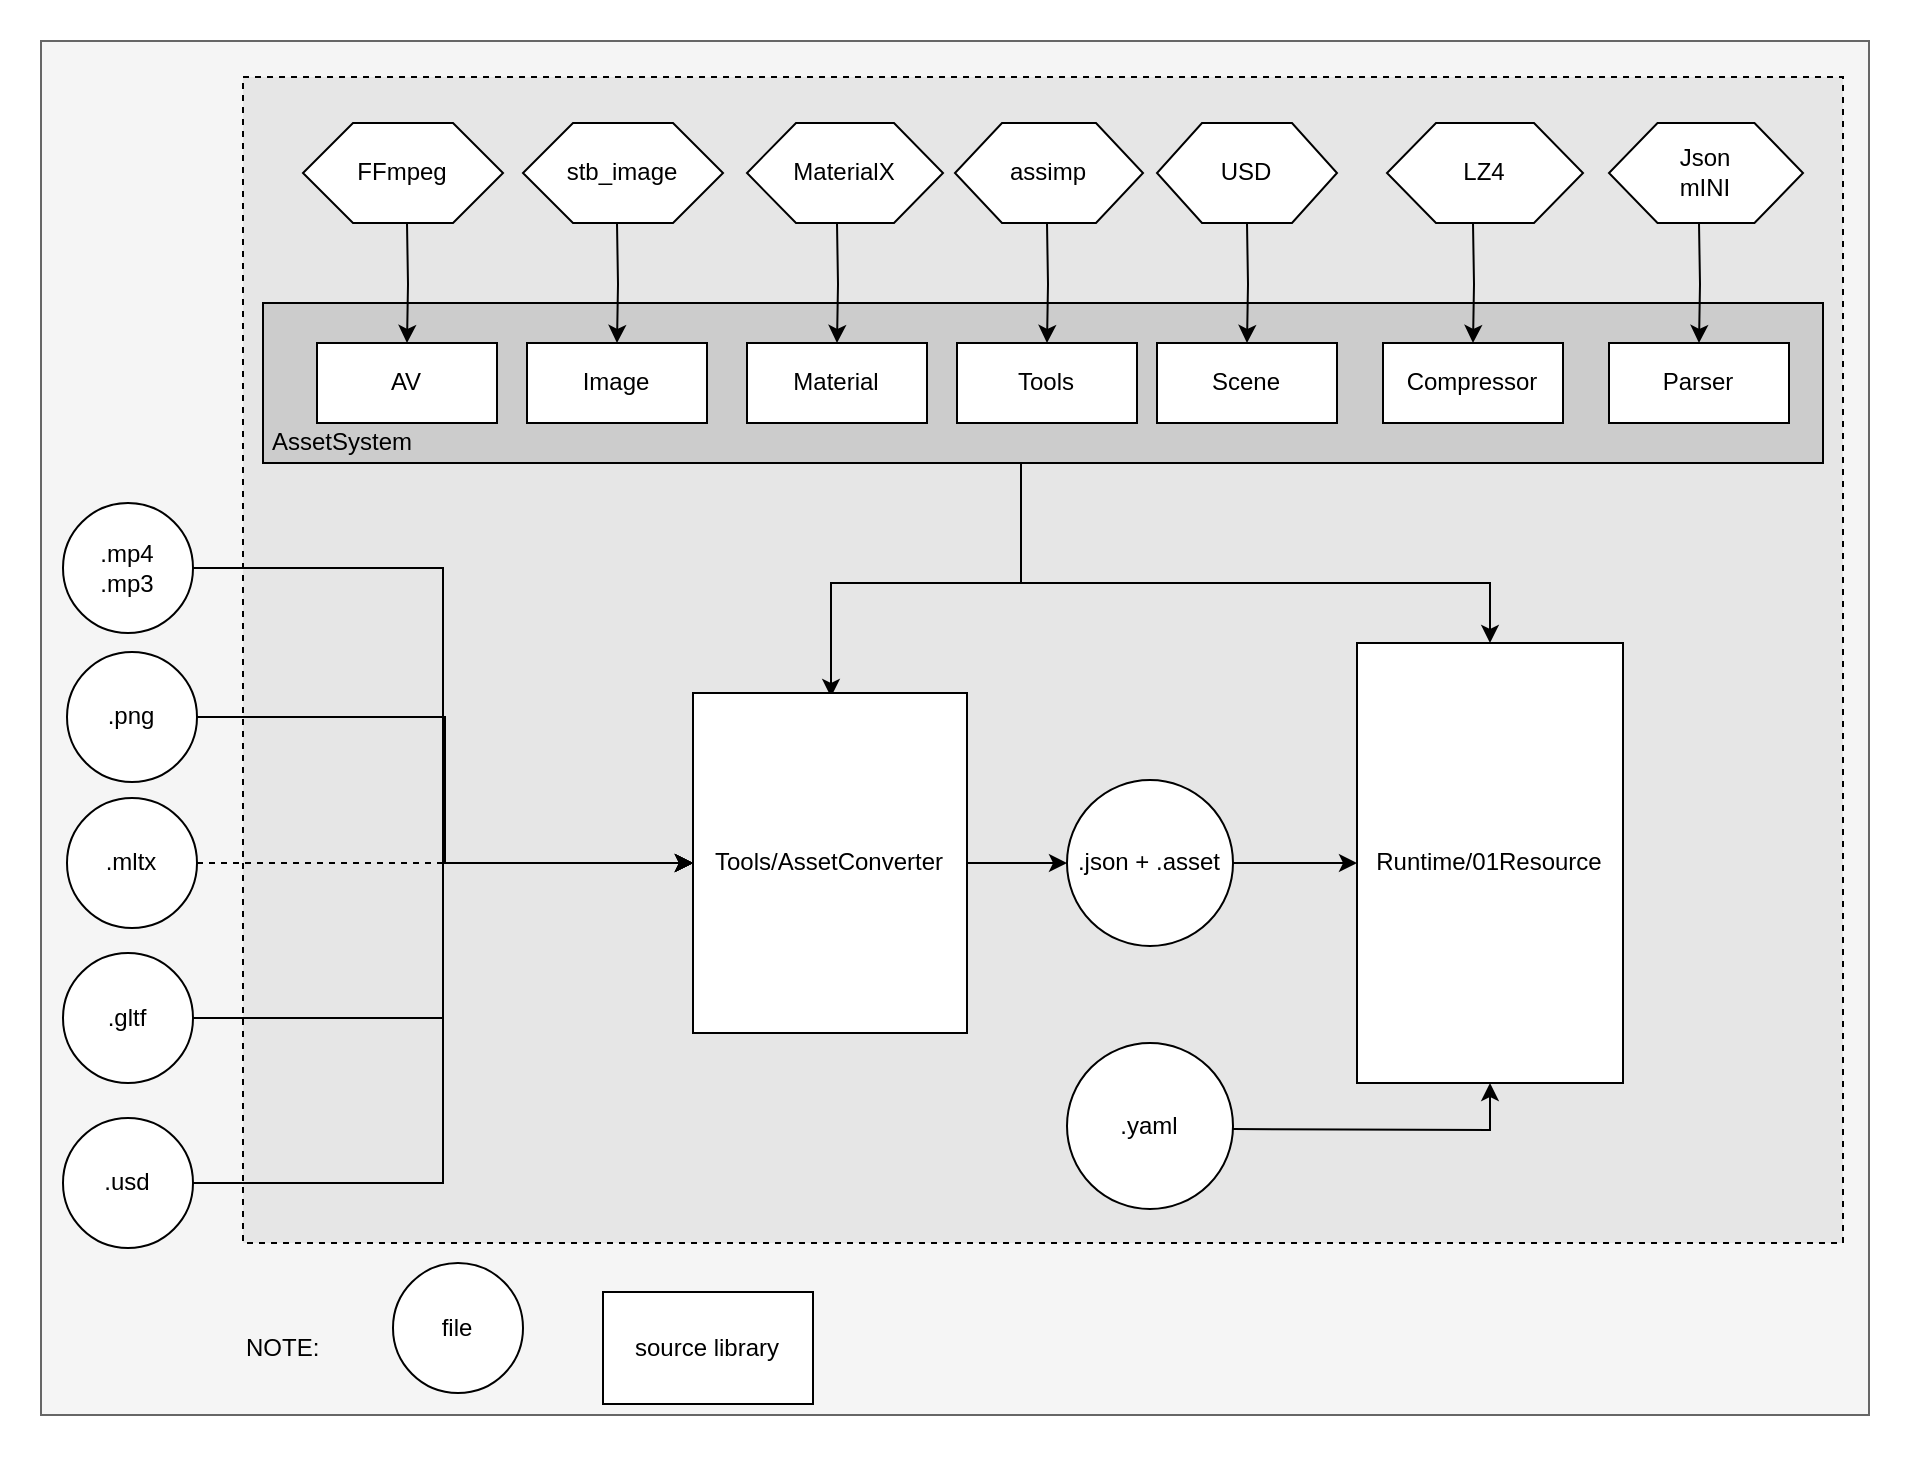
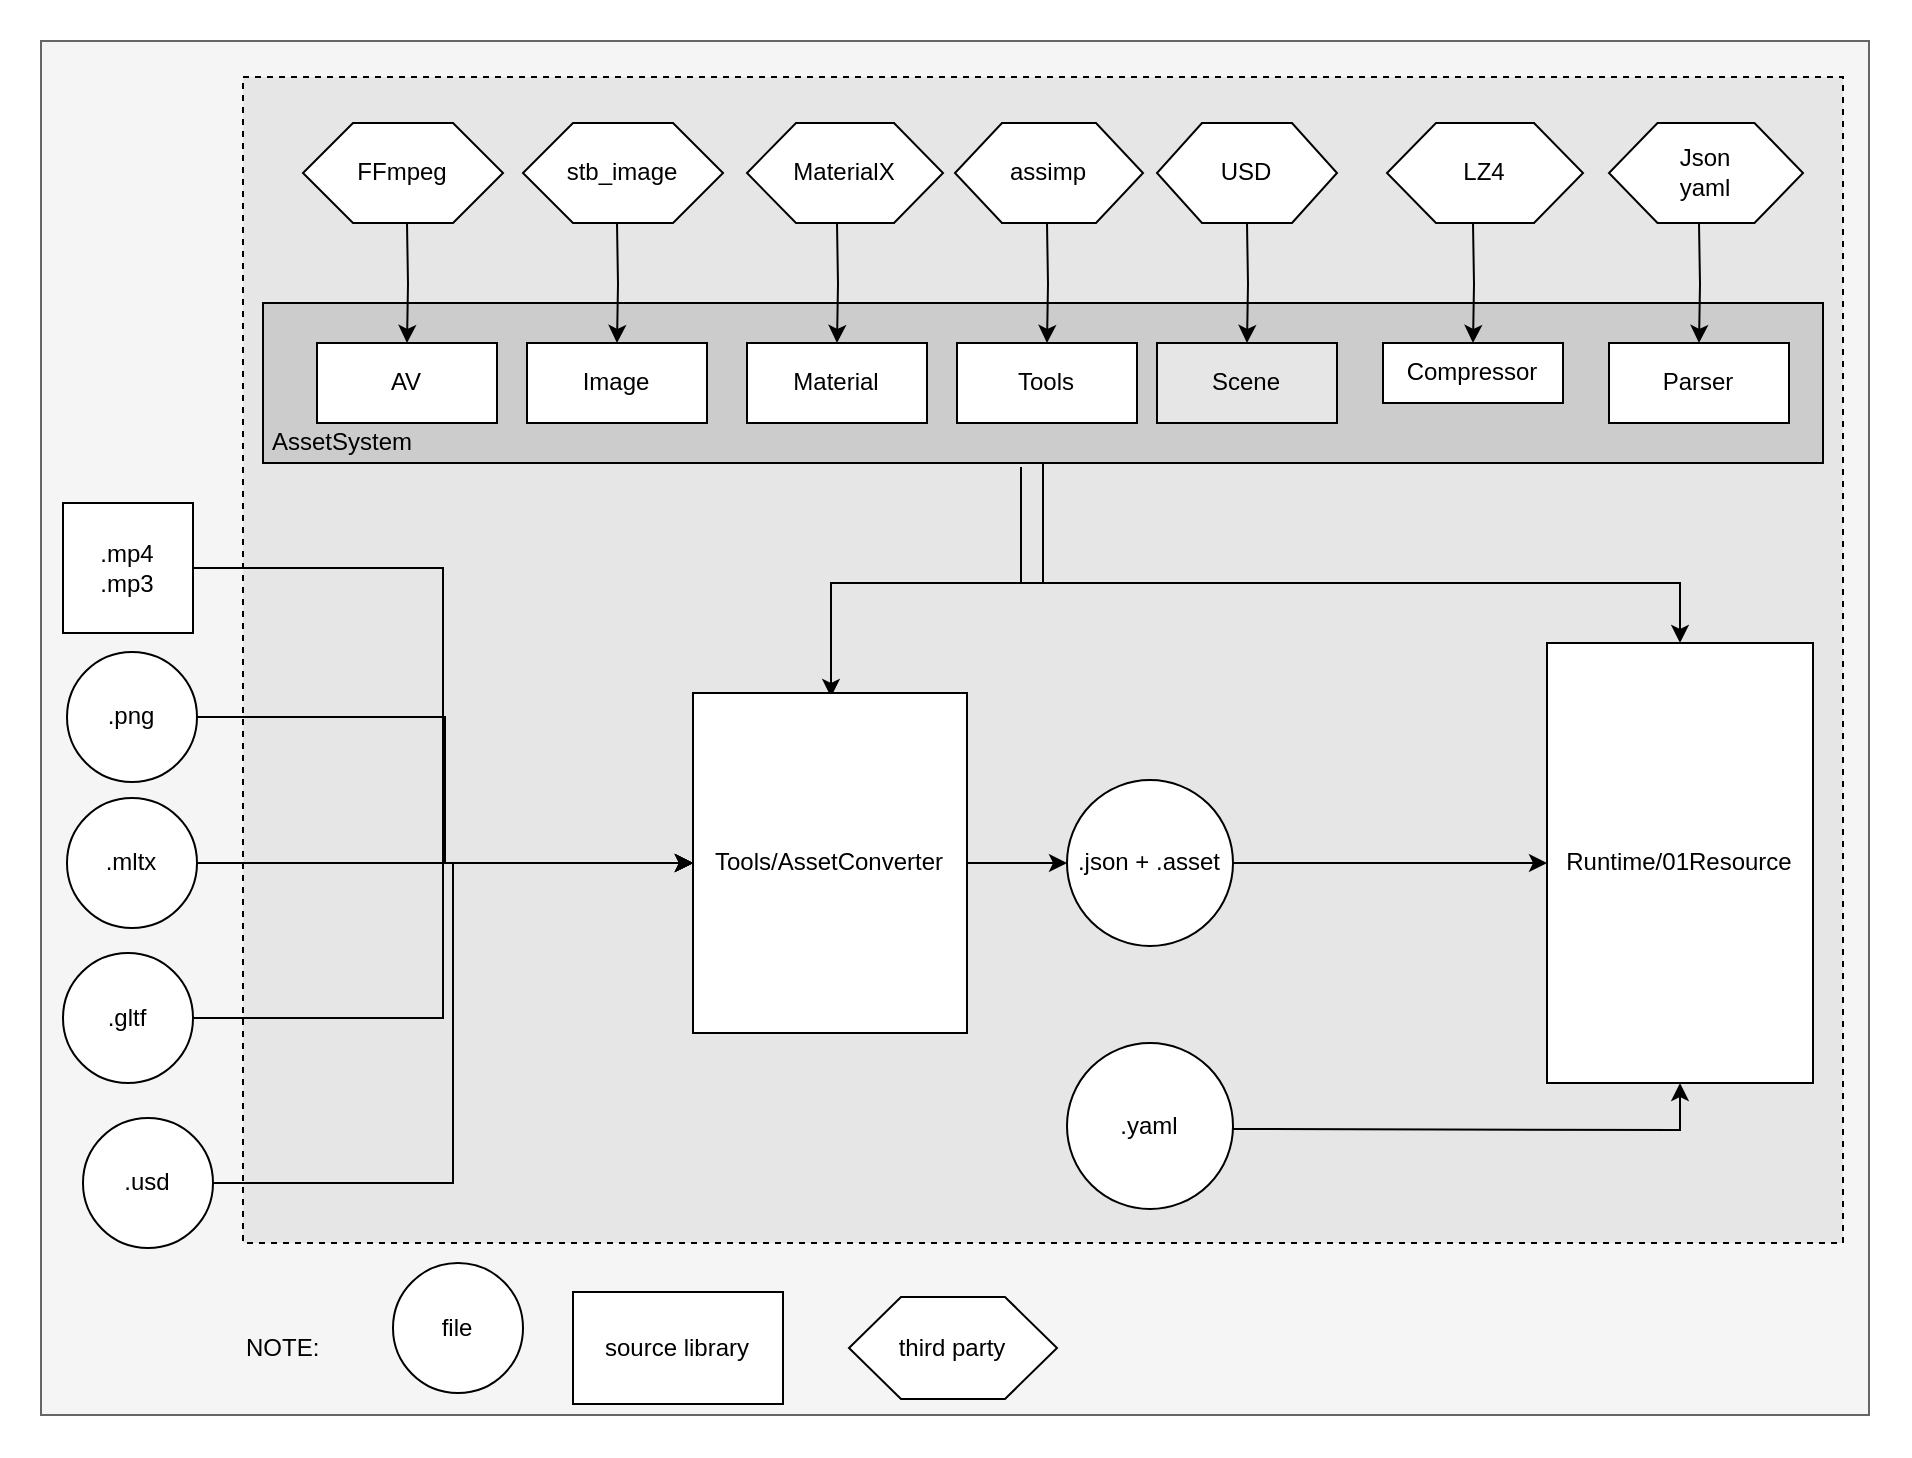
(1706, 173) -> (1706, 173)
(1247, 383) -> (1247, 383)
(1473, 383) -> (1473, 373)
(128, 568) -> (128, 568)
(318, 863) -> (318, 863)
(1490, 863) -> (1680, 863)
(128, 1183) -> (148, 1183)
(708, 1348) -> (678, 1348)
none -> (953, 1348)
